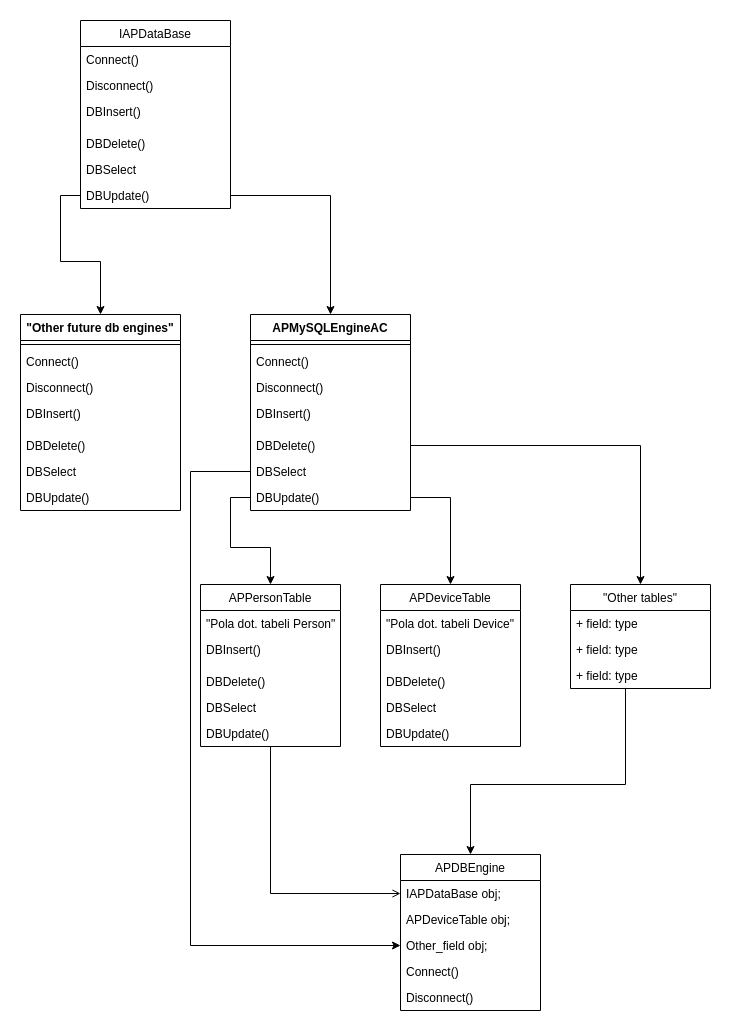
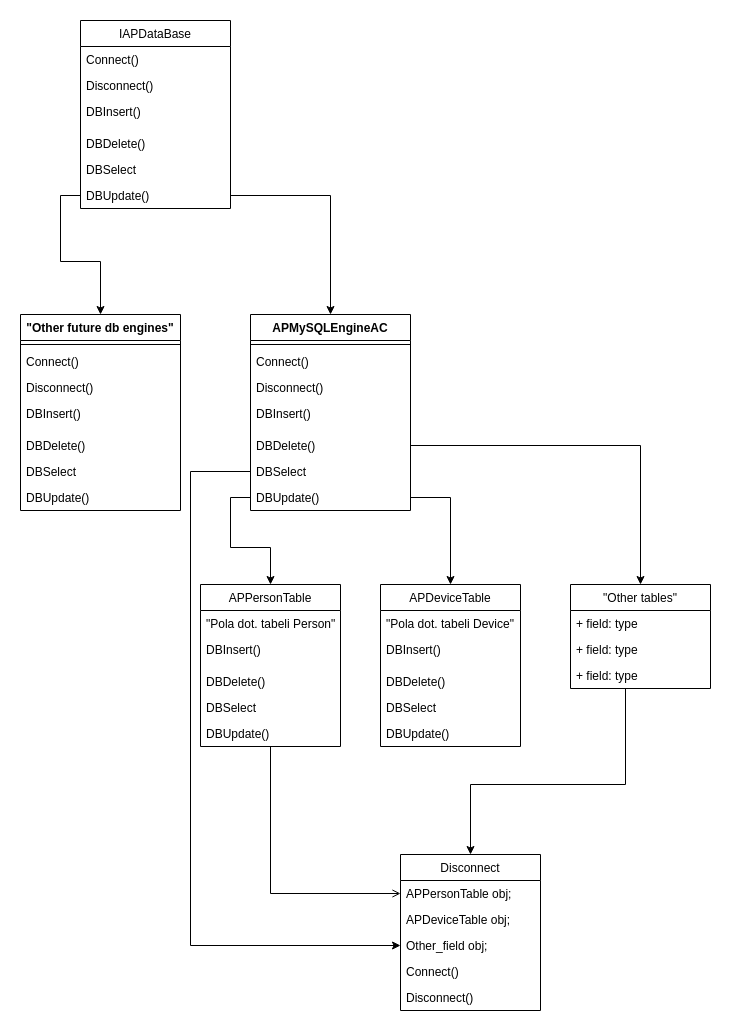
(470, 868) -> (470, 868)
(457, 894) -> (462, 894)
